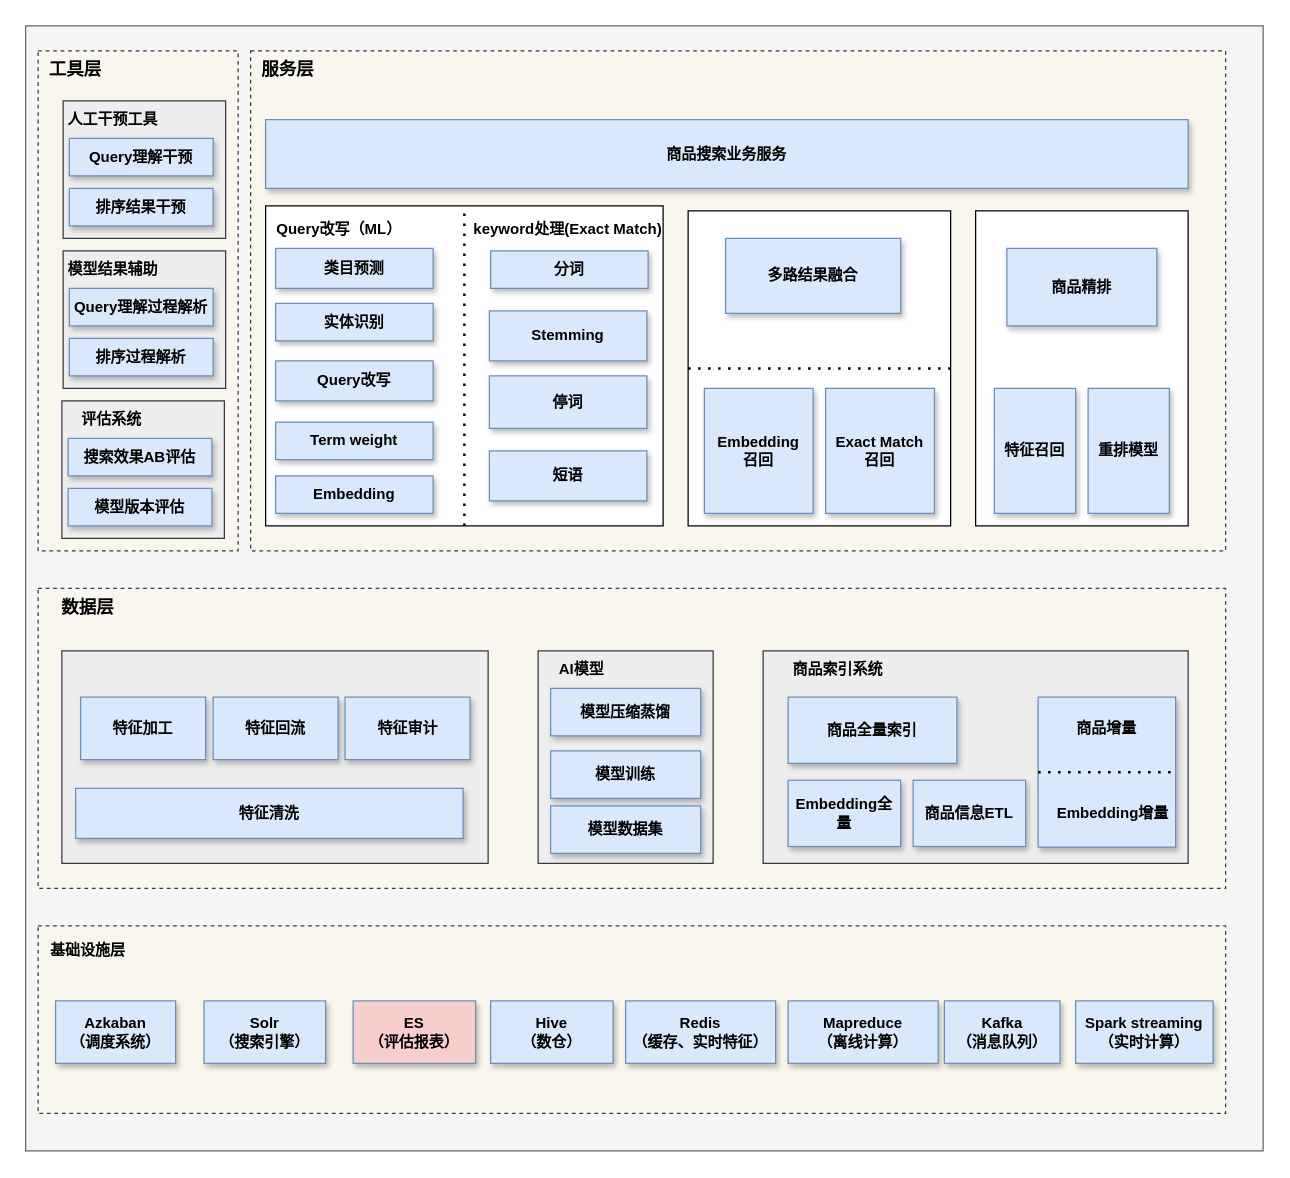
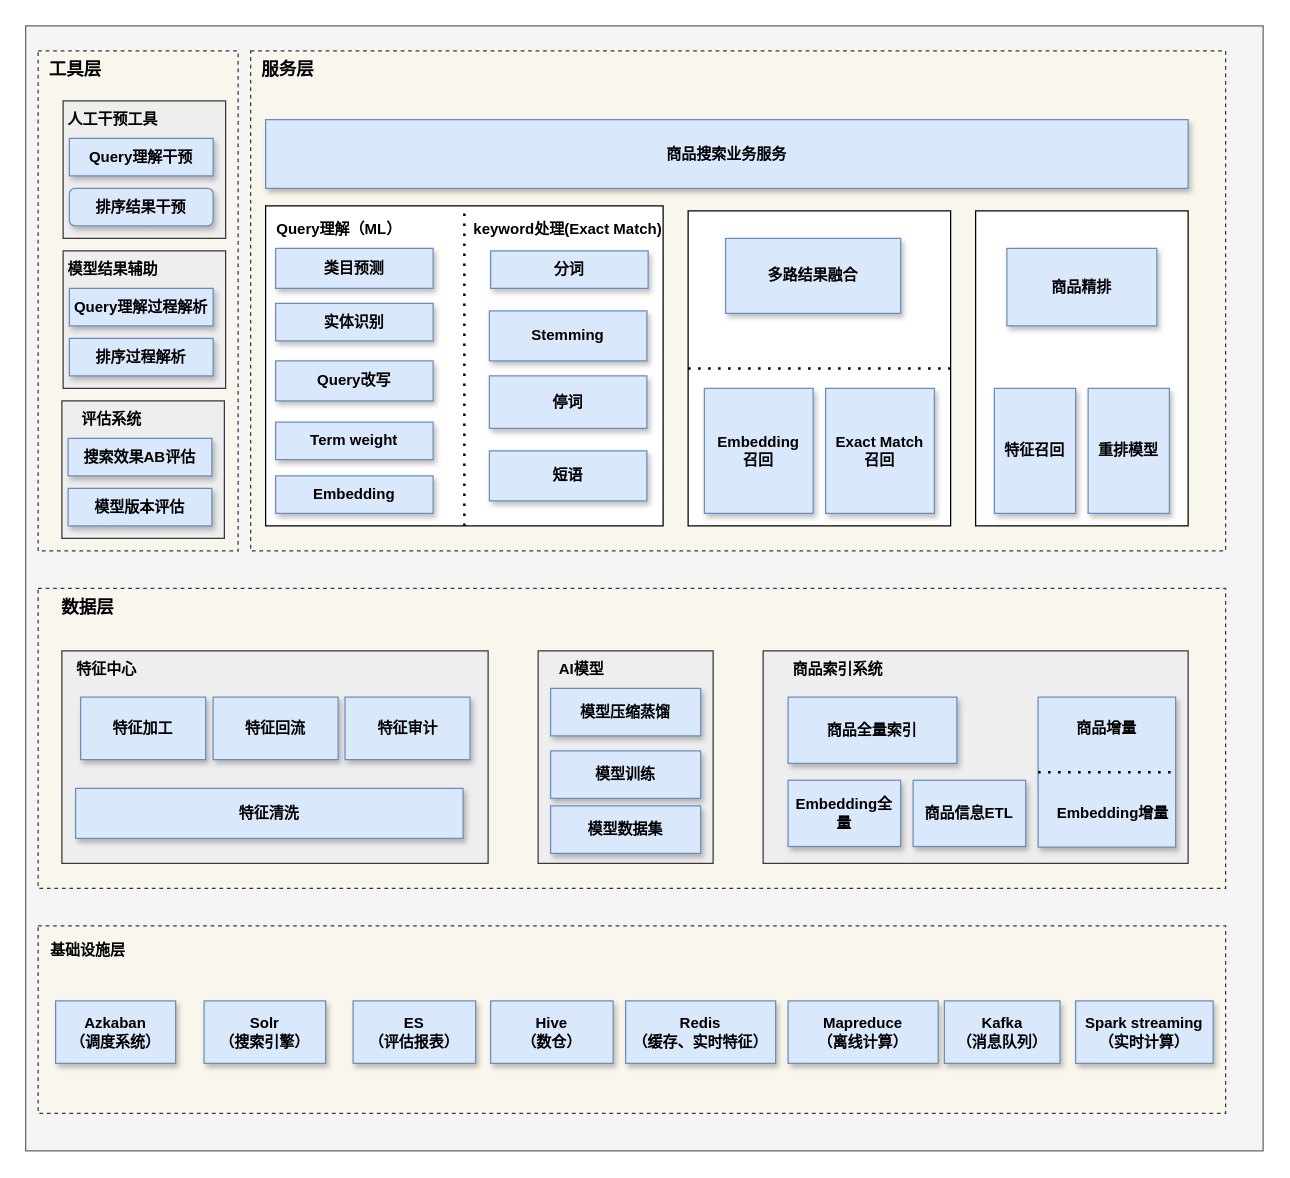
(141, 207) -> (141, 207)
(339, 229) -> (339, 229)
none -> (107, 669)
(414, 1032) -> (414, 1032)
